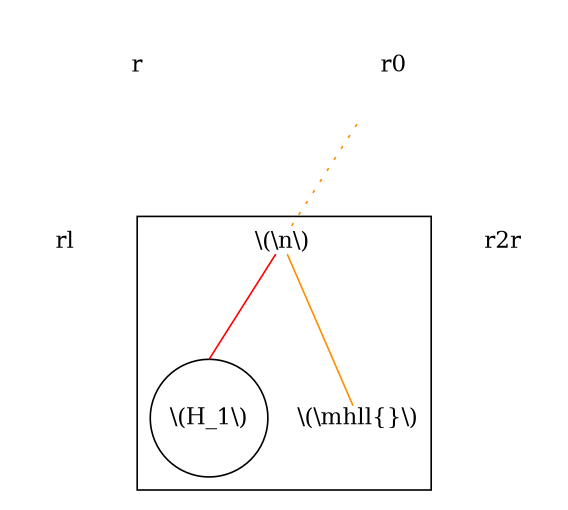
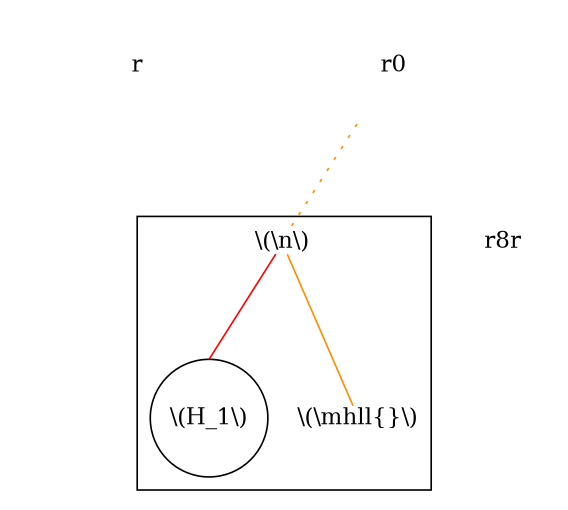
(65, 242) -> none
(503, 242) -> (503, 242)
